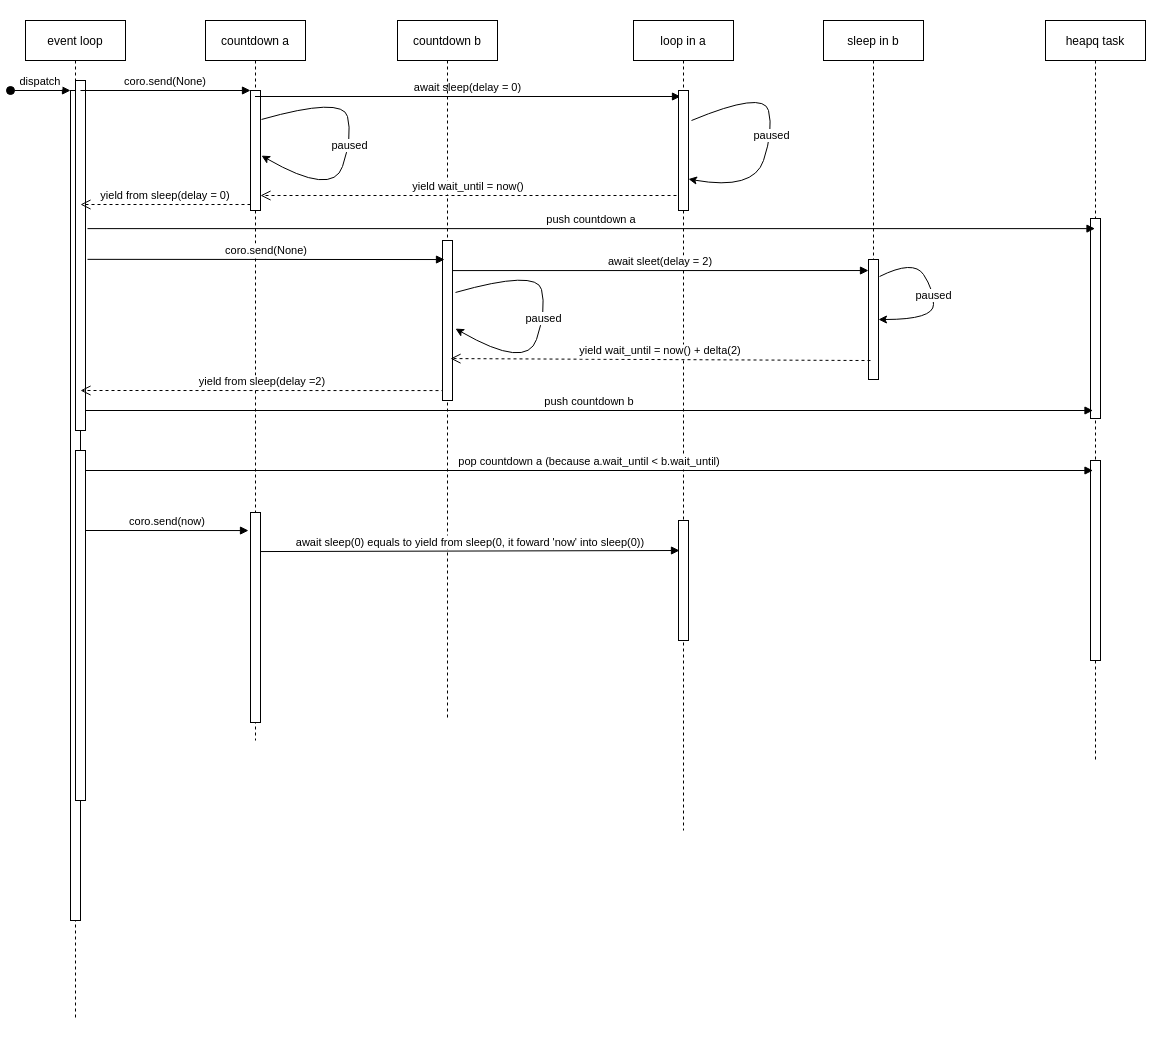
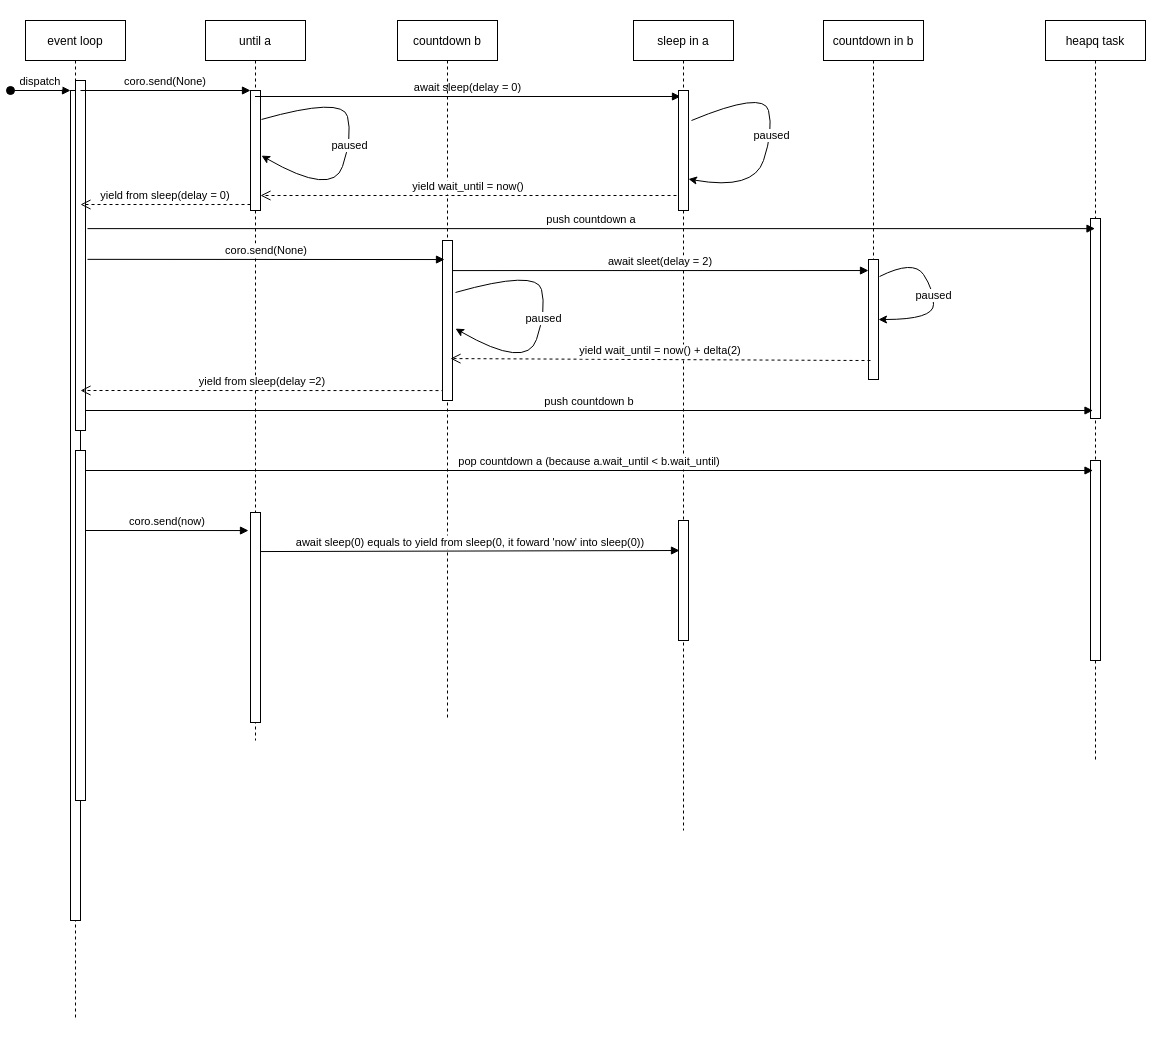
(255, 41) -> (255, 41)
(683, 41) -> (683, 41)
(873, 41) -> (873, 41)
